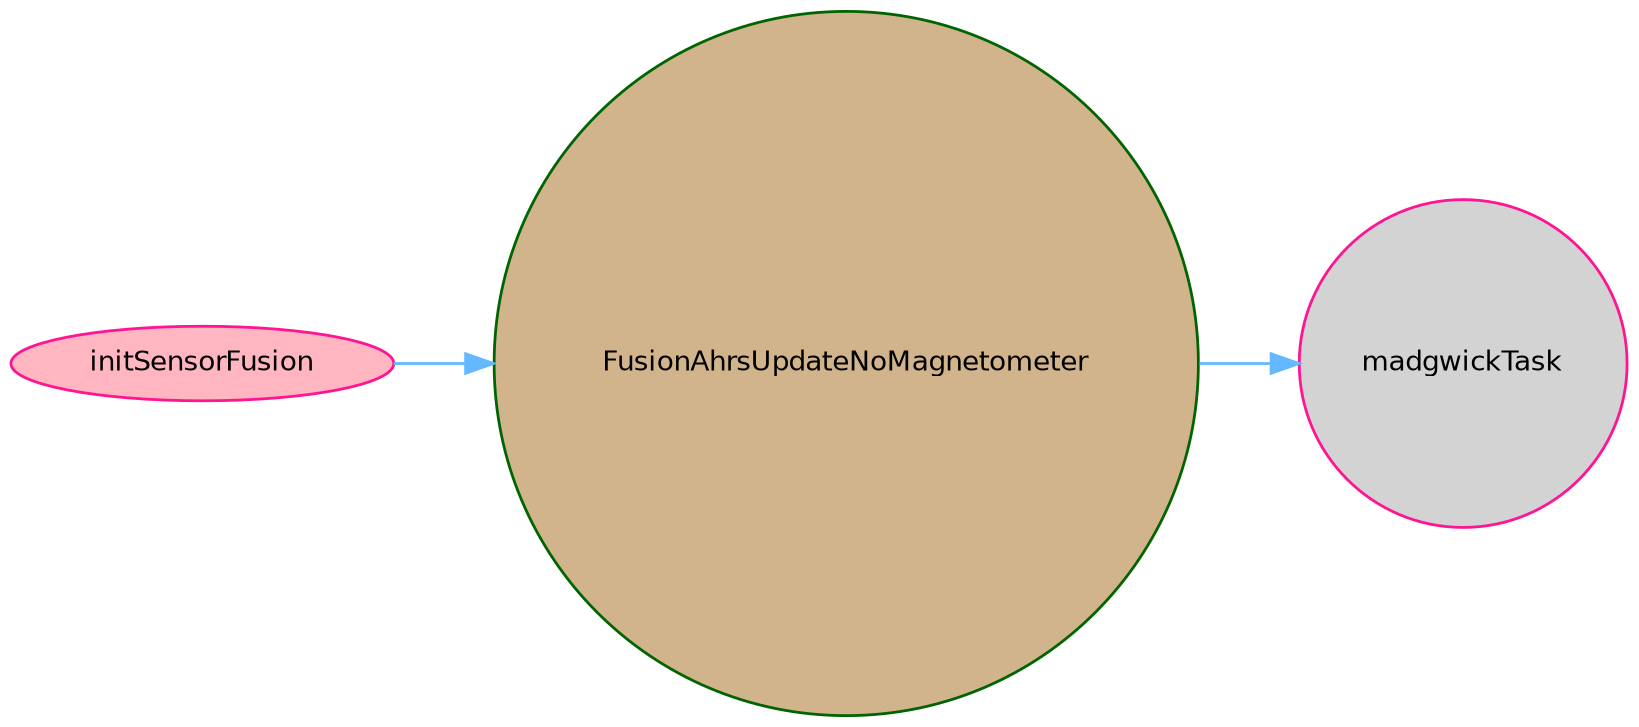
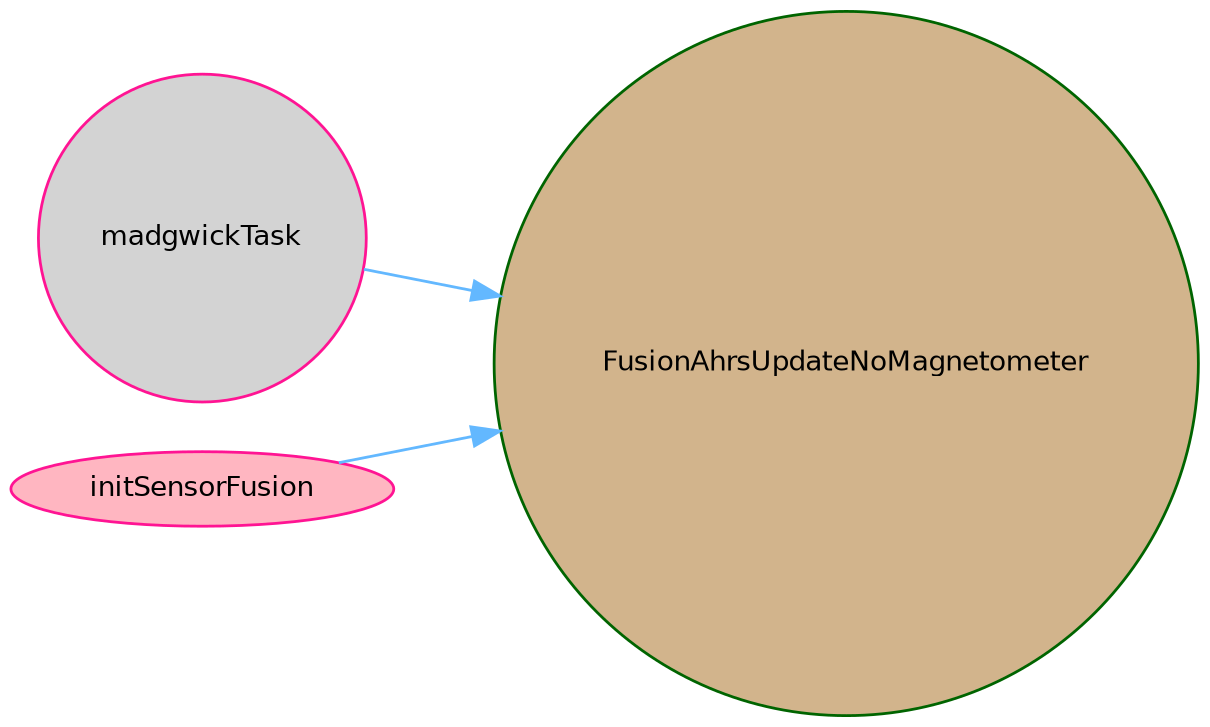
(1235, 364) -> (418, 280)
